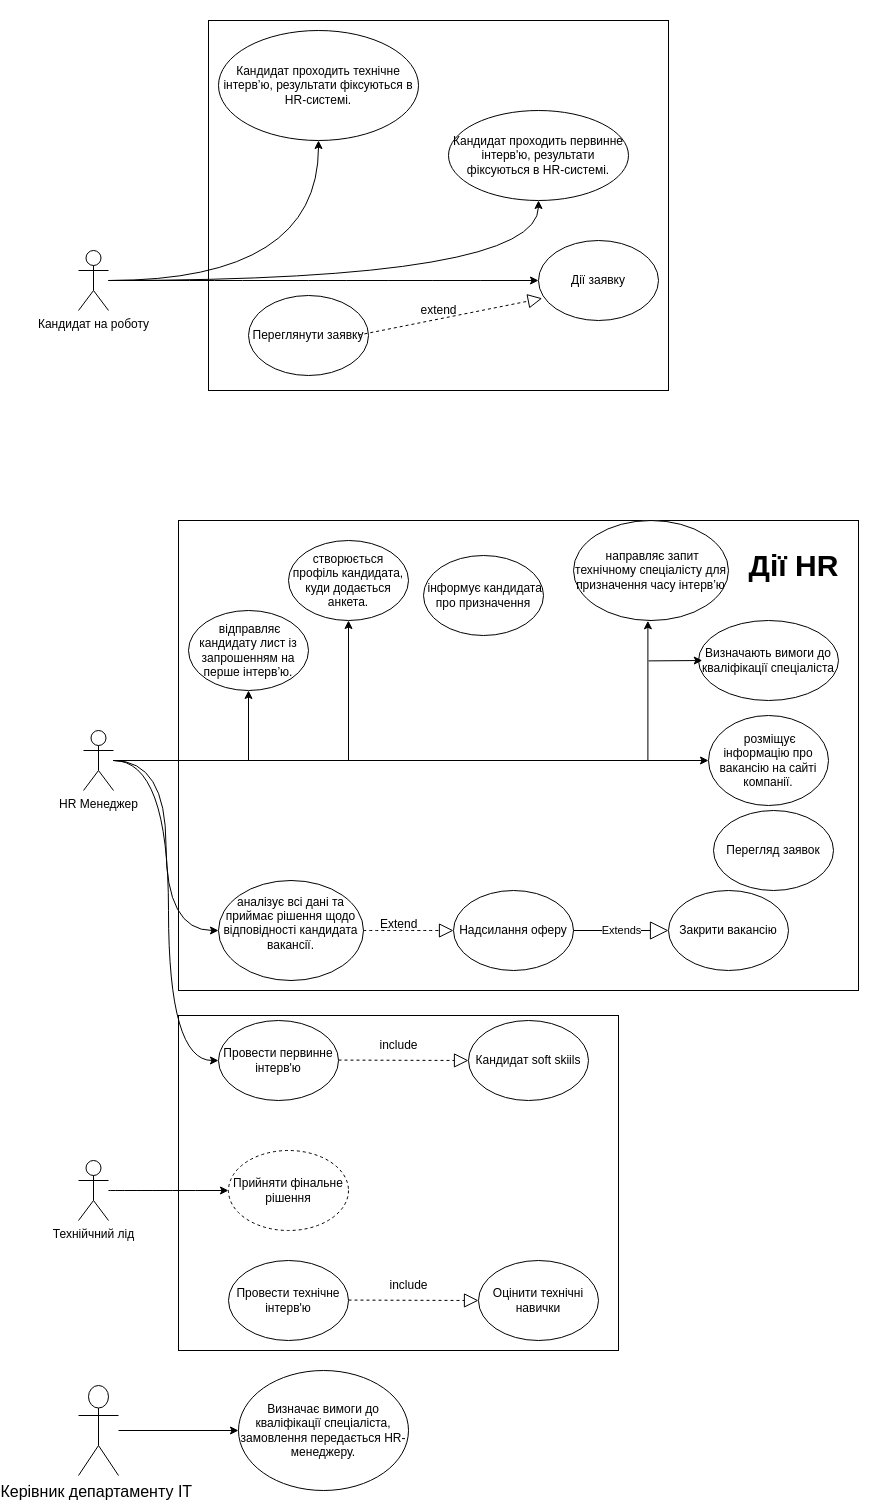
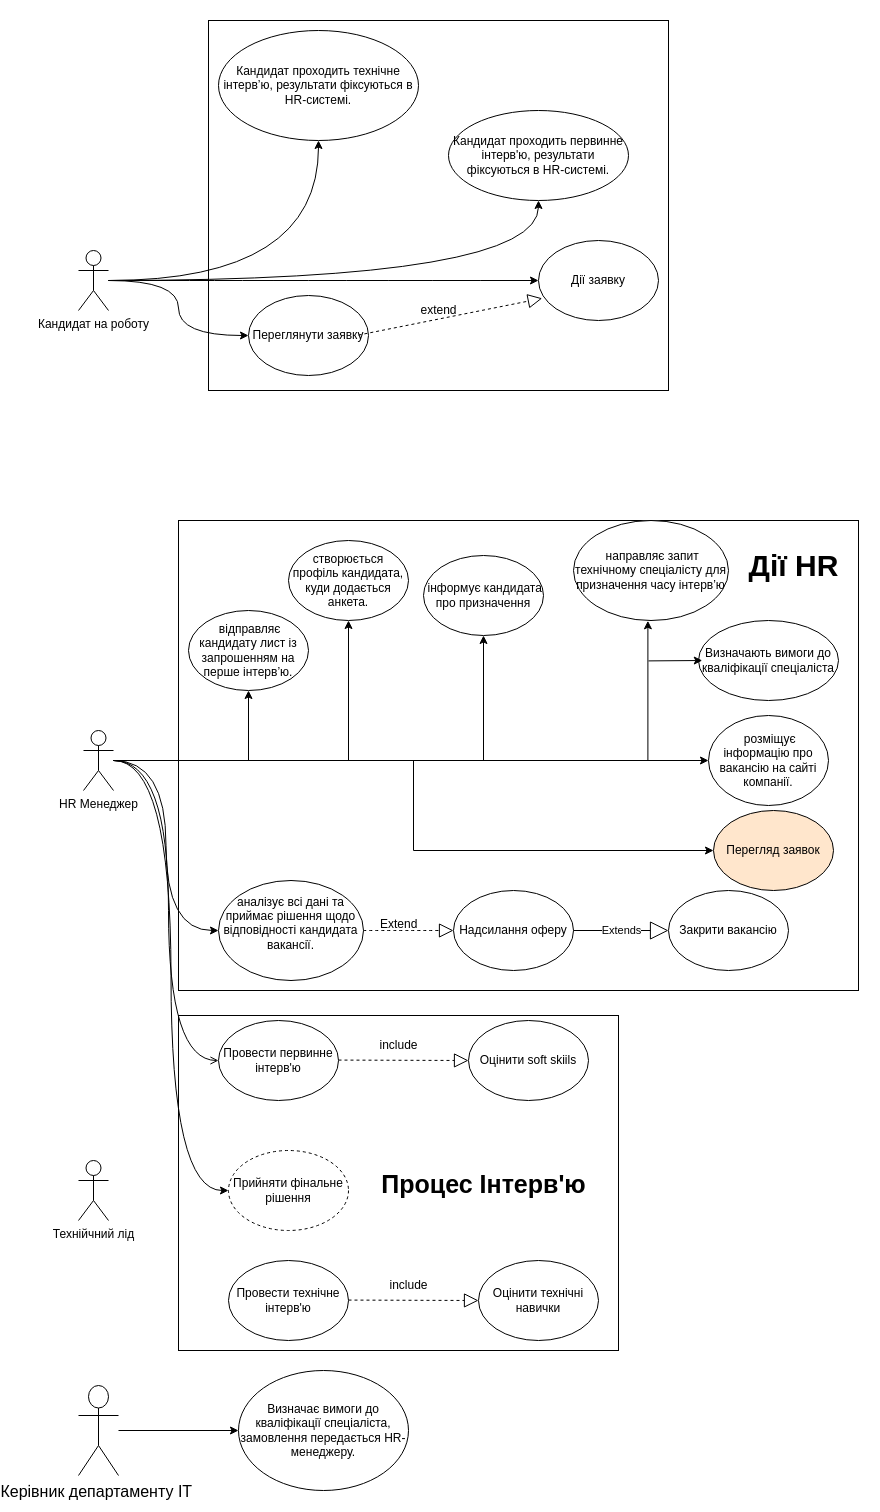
none -> (180, 316)
none -> (484, 700)
none -> (516, 851)
(774, 851) -> (774, 851)
(182, 1031) -> (183, 1030)
(529, 1061) -> (529, 1061)
none -> (177, 1094)
none -> (484, 1183)
(163, 1191) -> none
